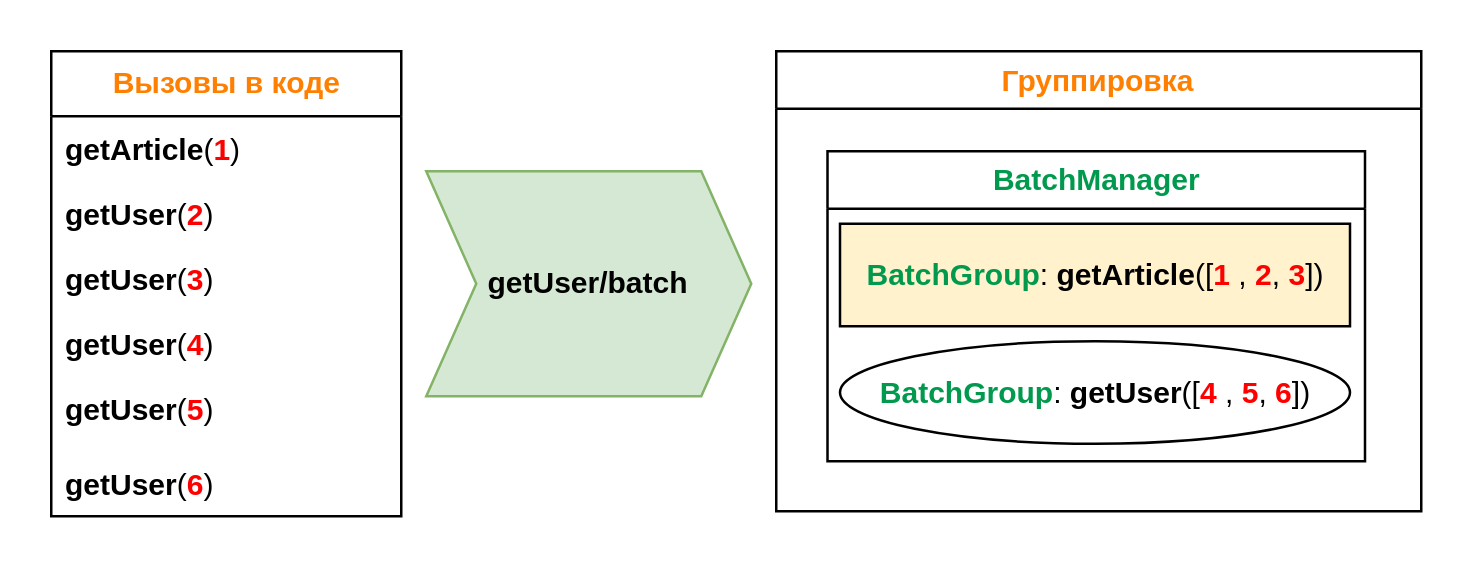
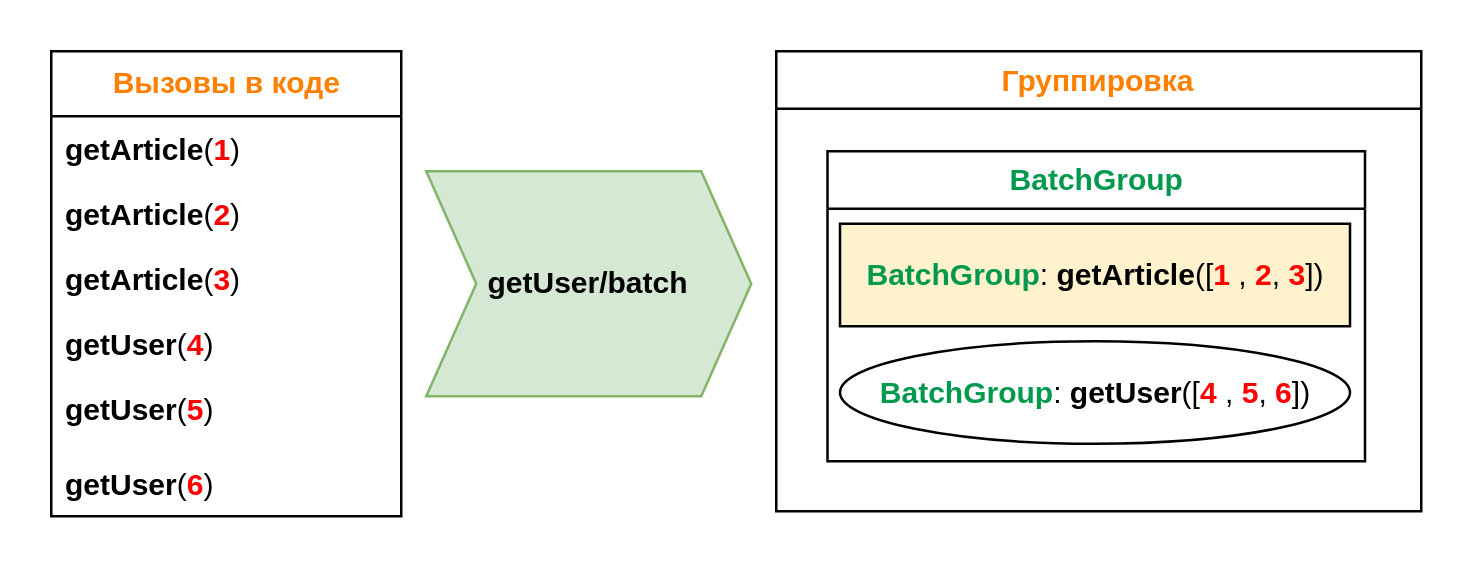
(1098, 181) -> (1098, 181)
(150, 217) -> (168, 217)
(150, 282) -> (168, 282)
